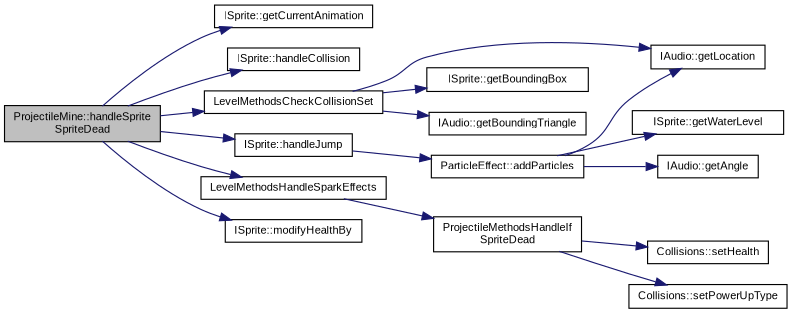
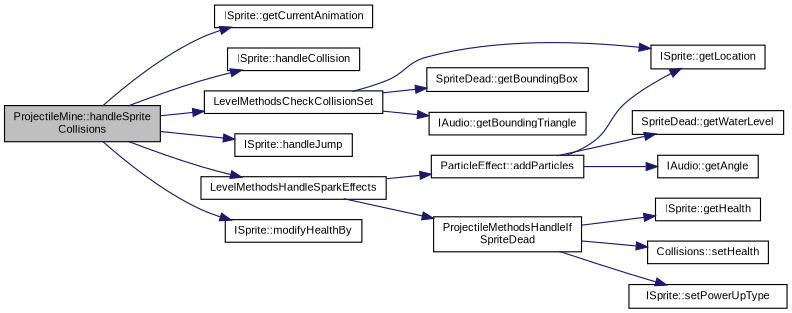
(708, 57) -> (708, 57)
(508, 80) -> (508, 80)
(708, 123) -> (708, 123)
(82, 124) -> (82, 124)
(386, 154) -> (403, 177)
none -> (708, 209)
(708, 296) -> (708, 296)
